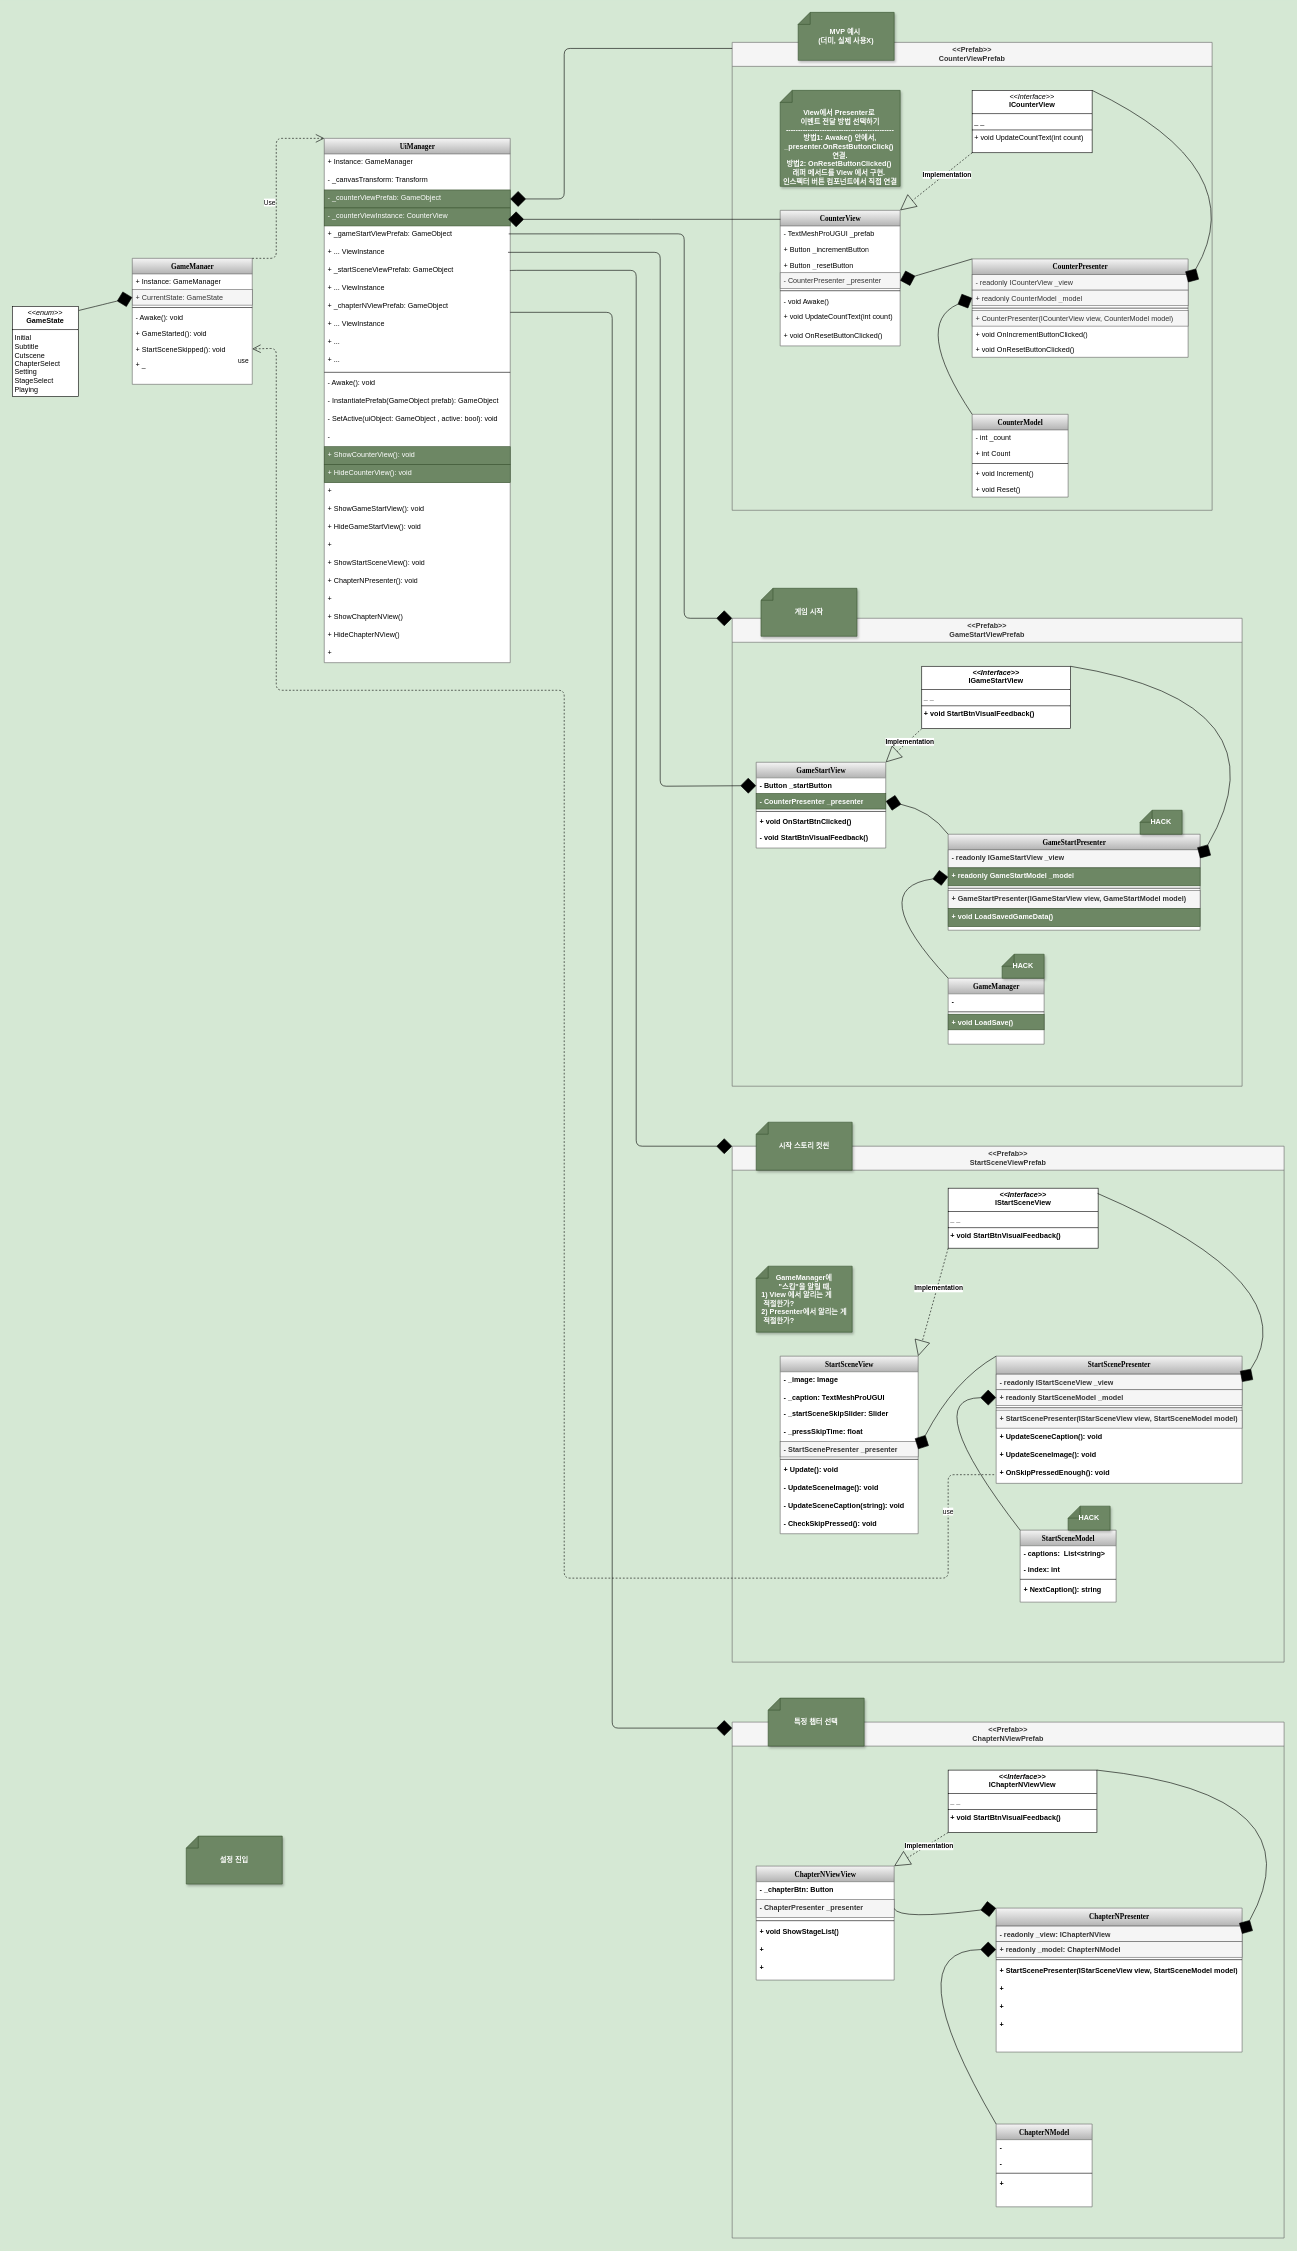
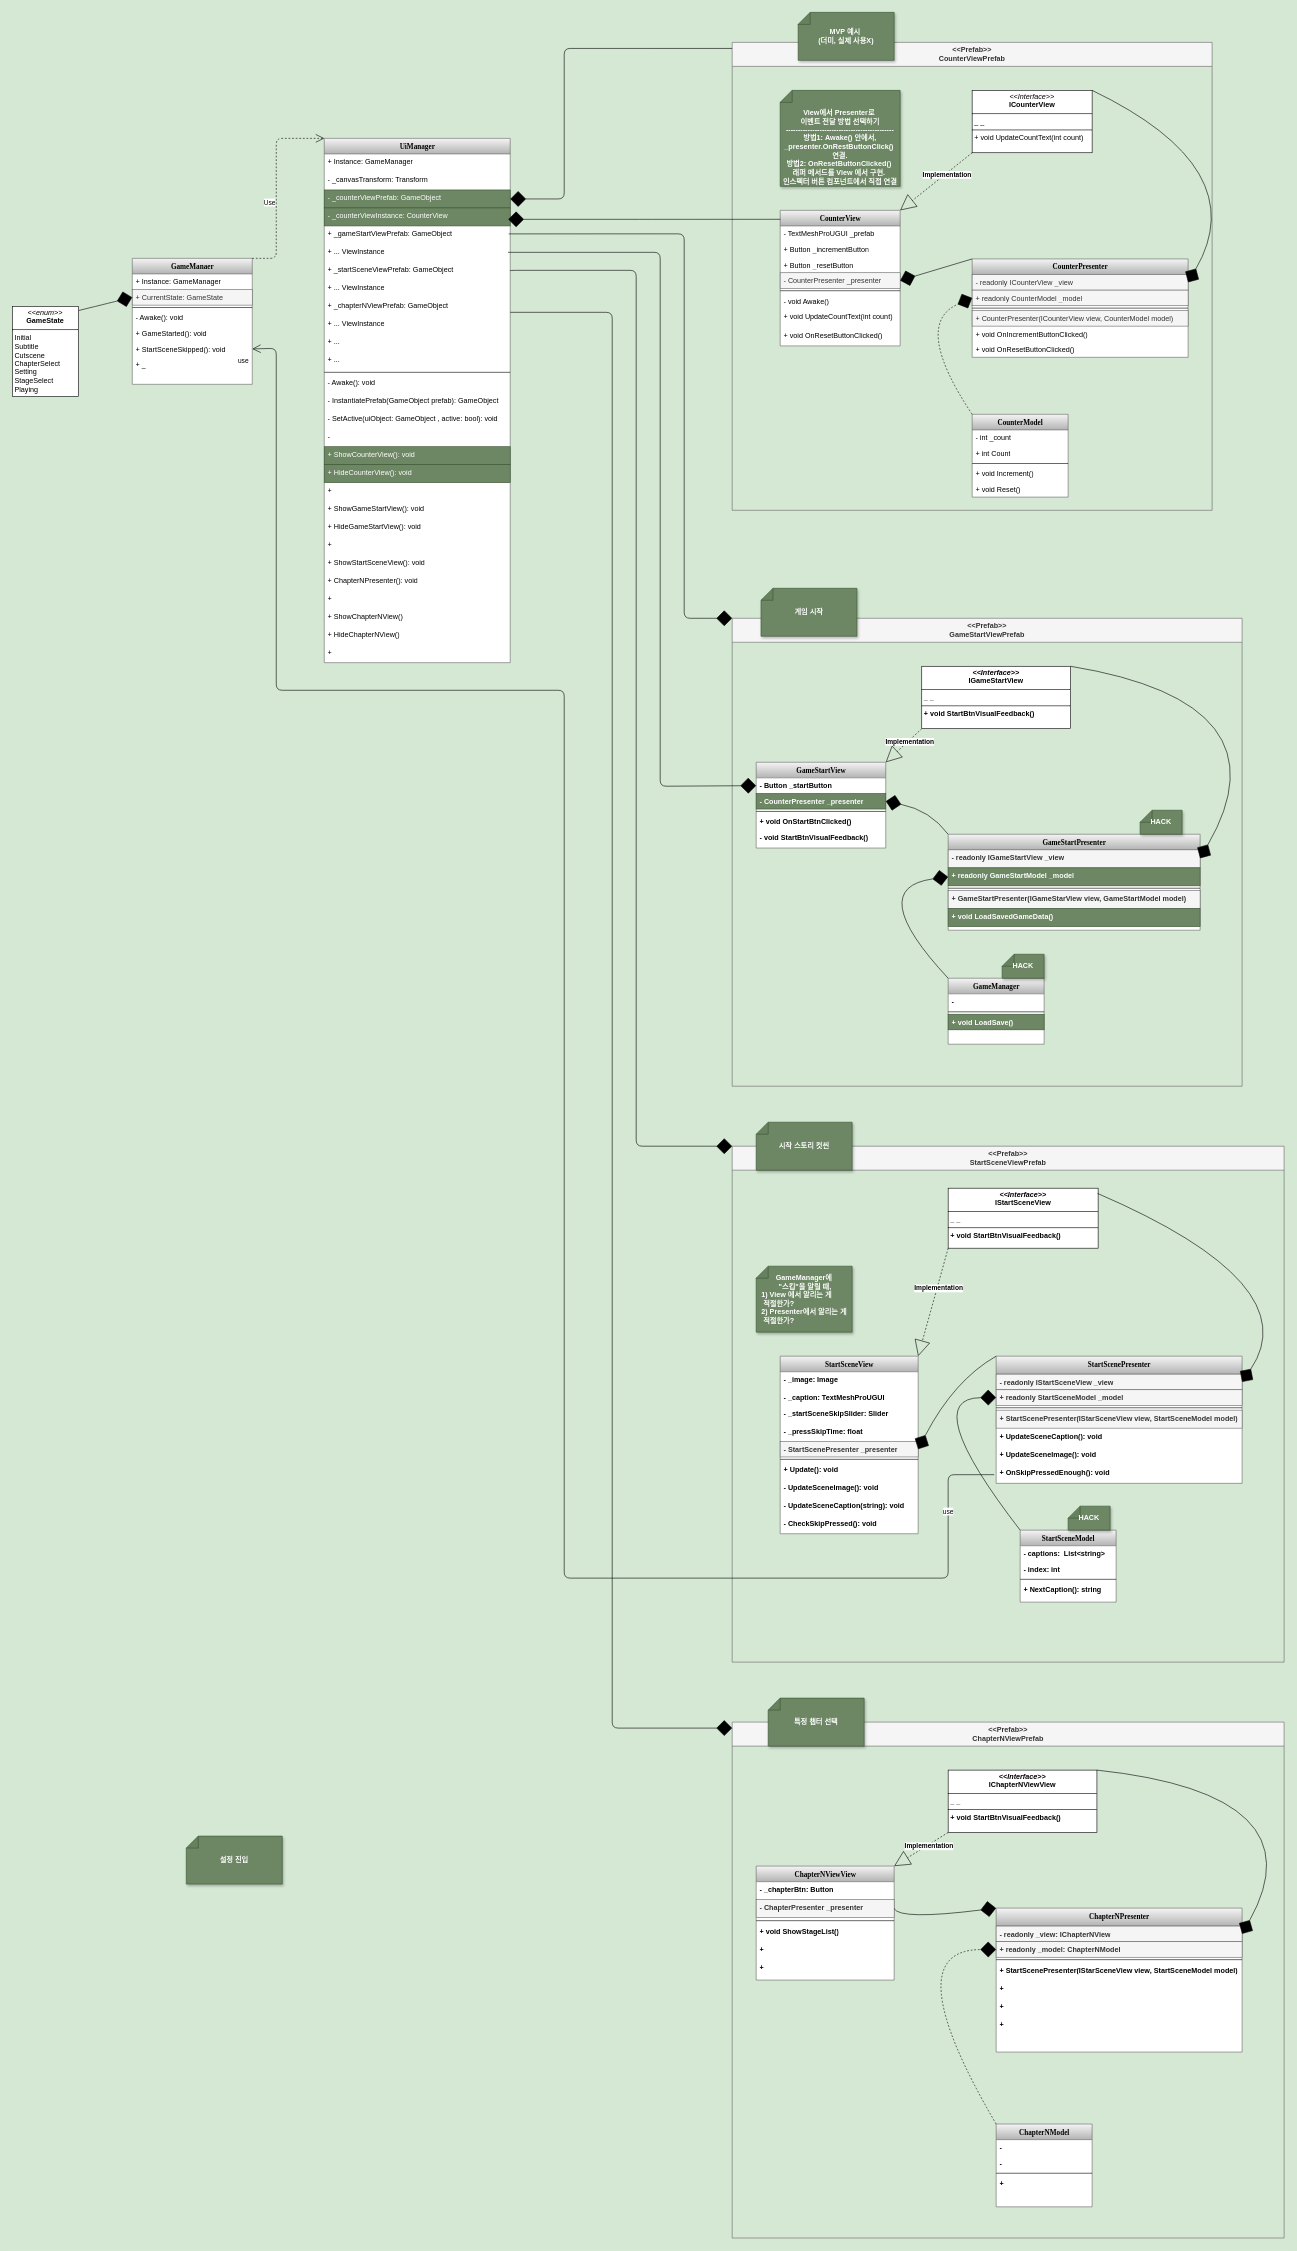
(943, 359) -> (943, 359)
(564, 1075) -> (564, 1075)
(951, 2032) -> (951, 2032)
